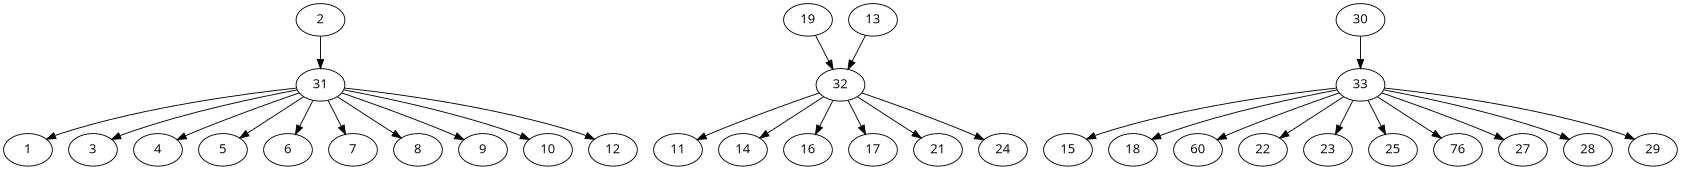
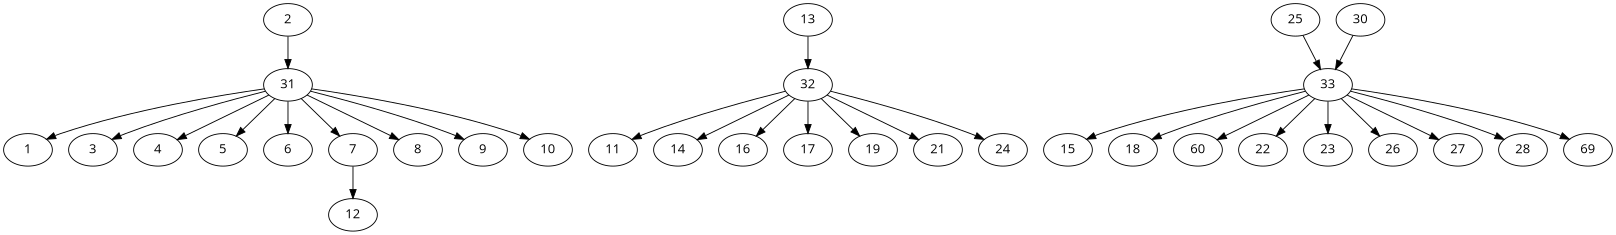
(822, 48) -> (837, 114)
(466, 106) -> (353, 178)
(1375, 113) -> (1310, 48)
(1458, 150) -> (1393, 150)
(1653, 150) -> (1588, 150)
